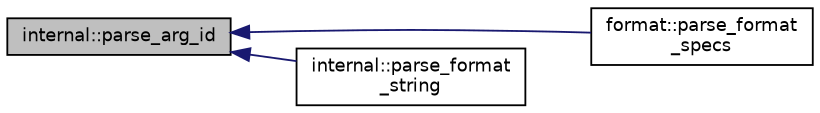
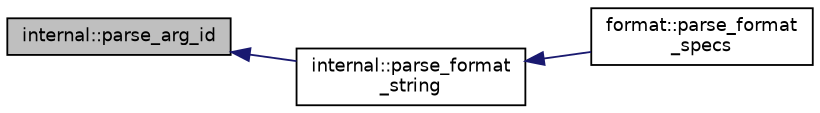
(420, 30) -> (567, 55)
